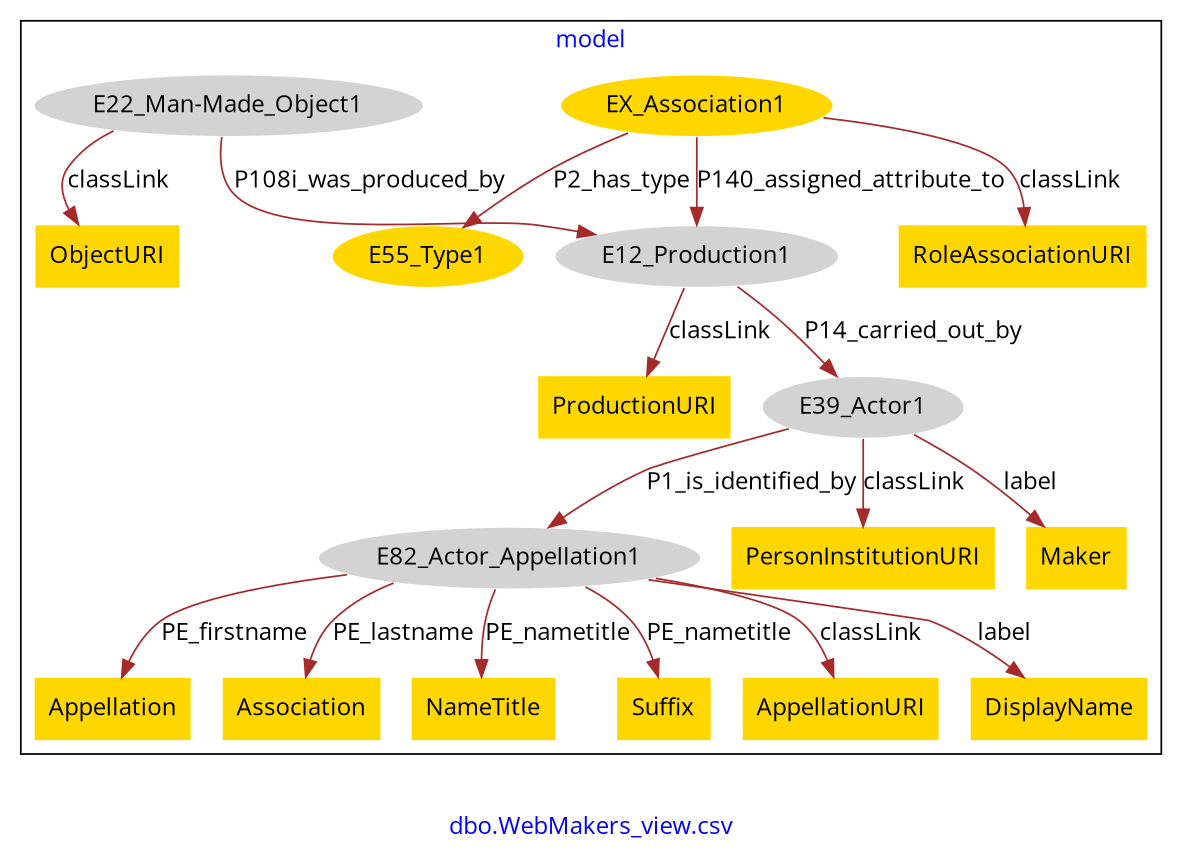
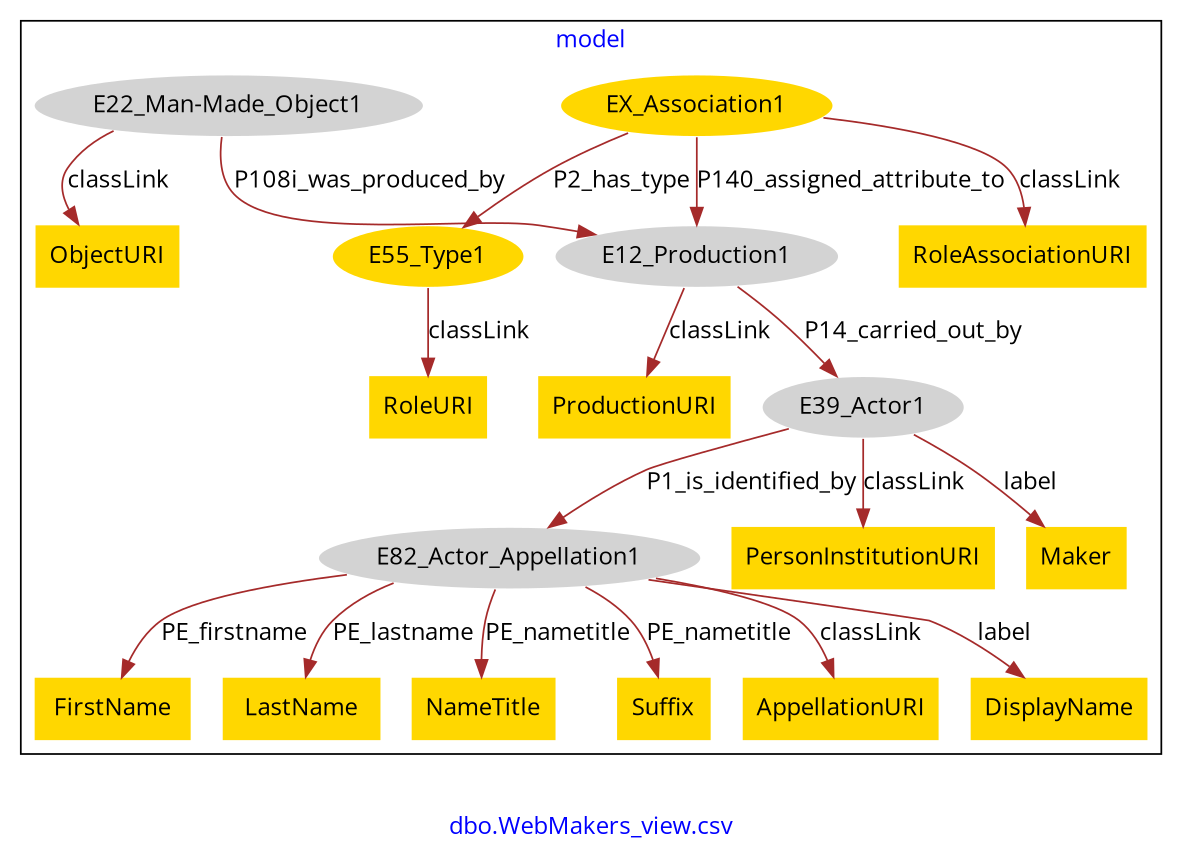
none -> (428, 407)
(113, 709) -> (113, 709)
(302, 709) -> (302, 709)
